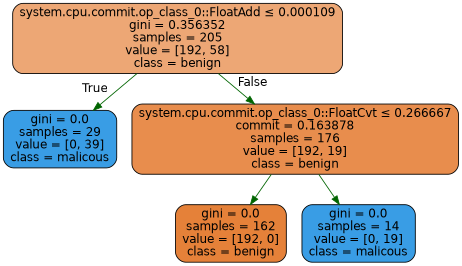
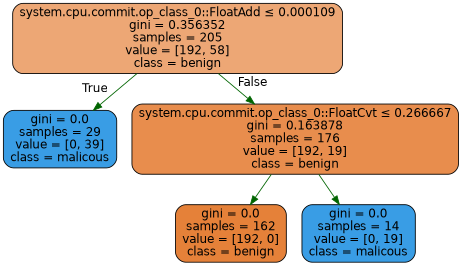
(295, 126) -> (295, 126)
